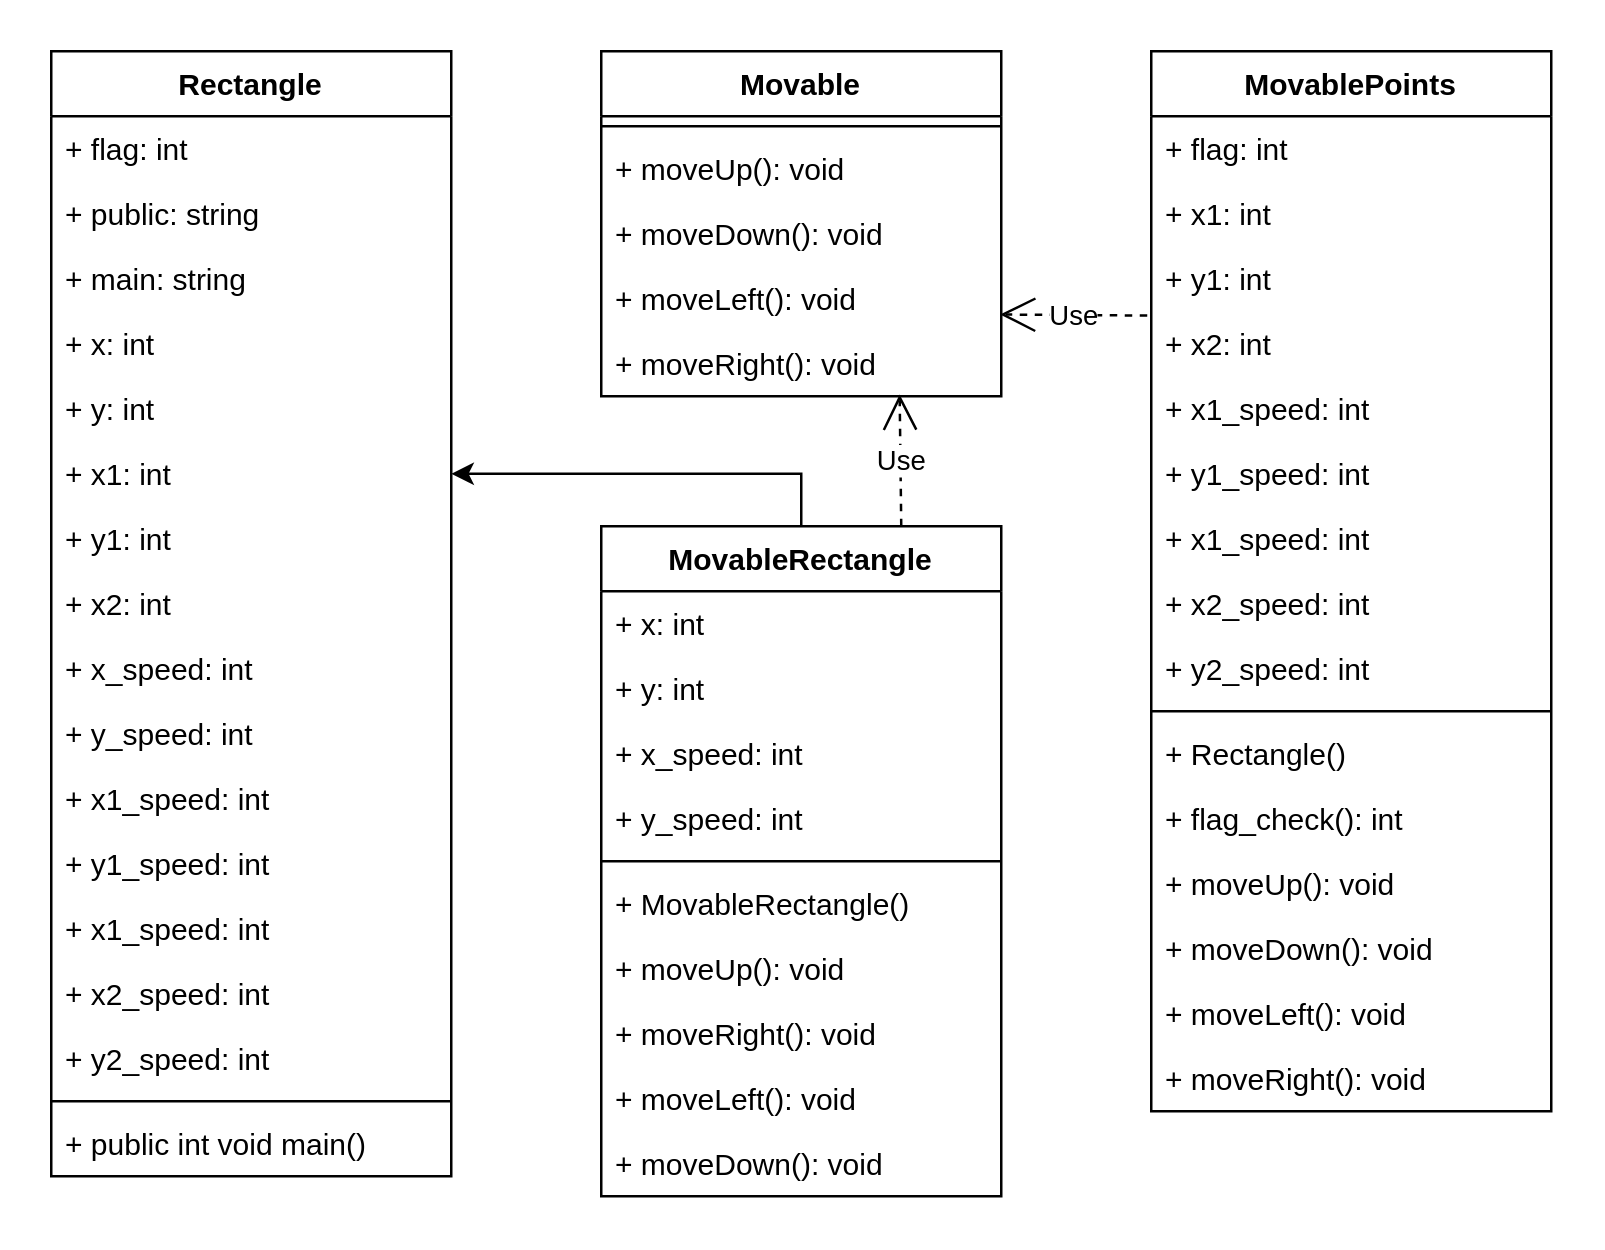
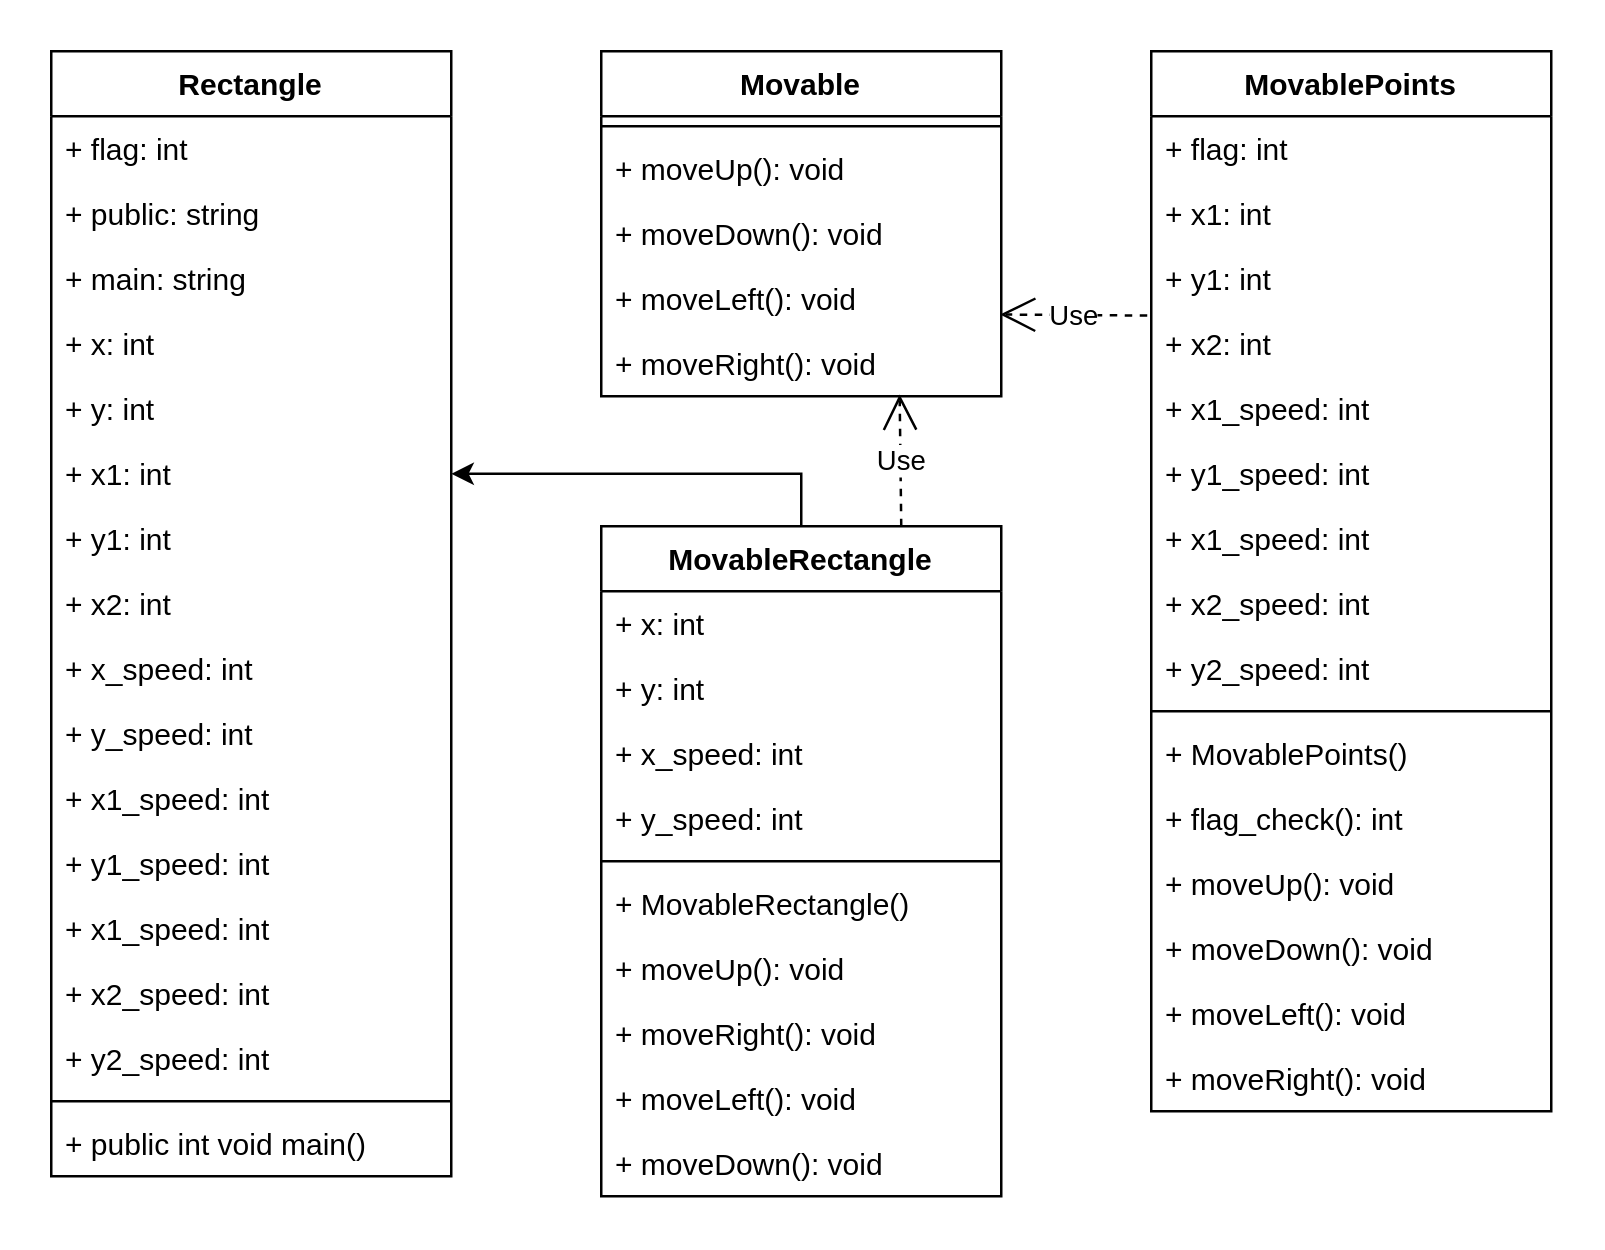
(1270, 755) -> (1300, 755)
